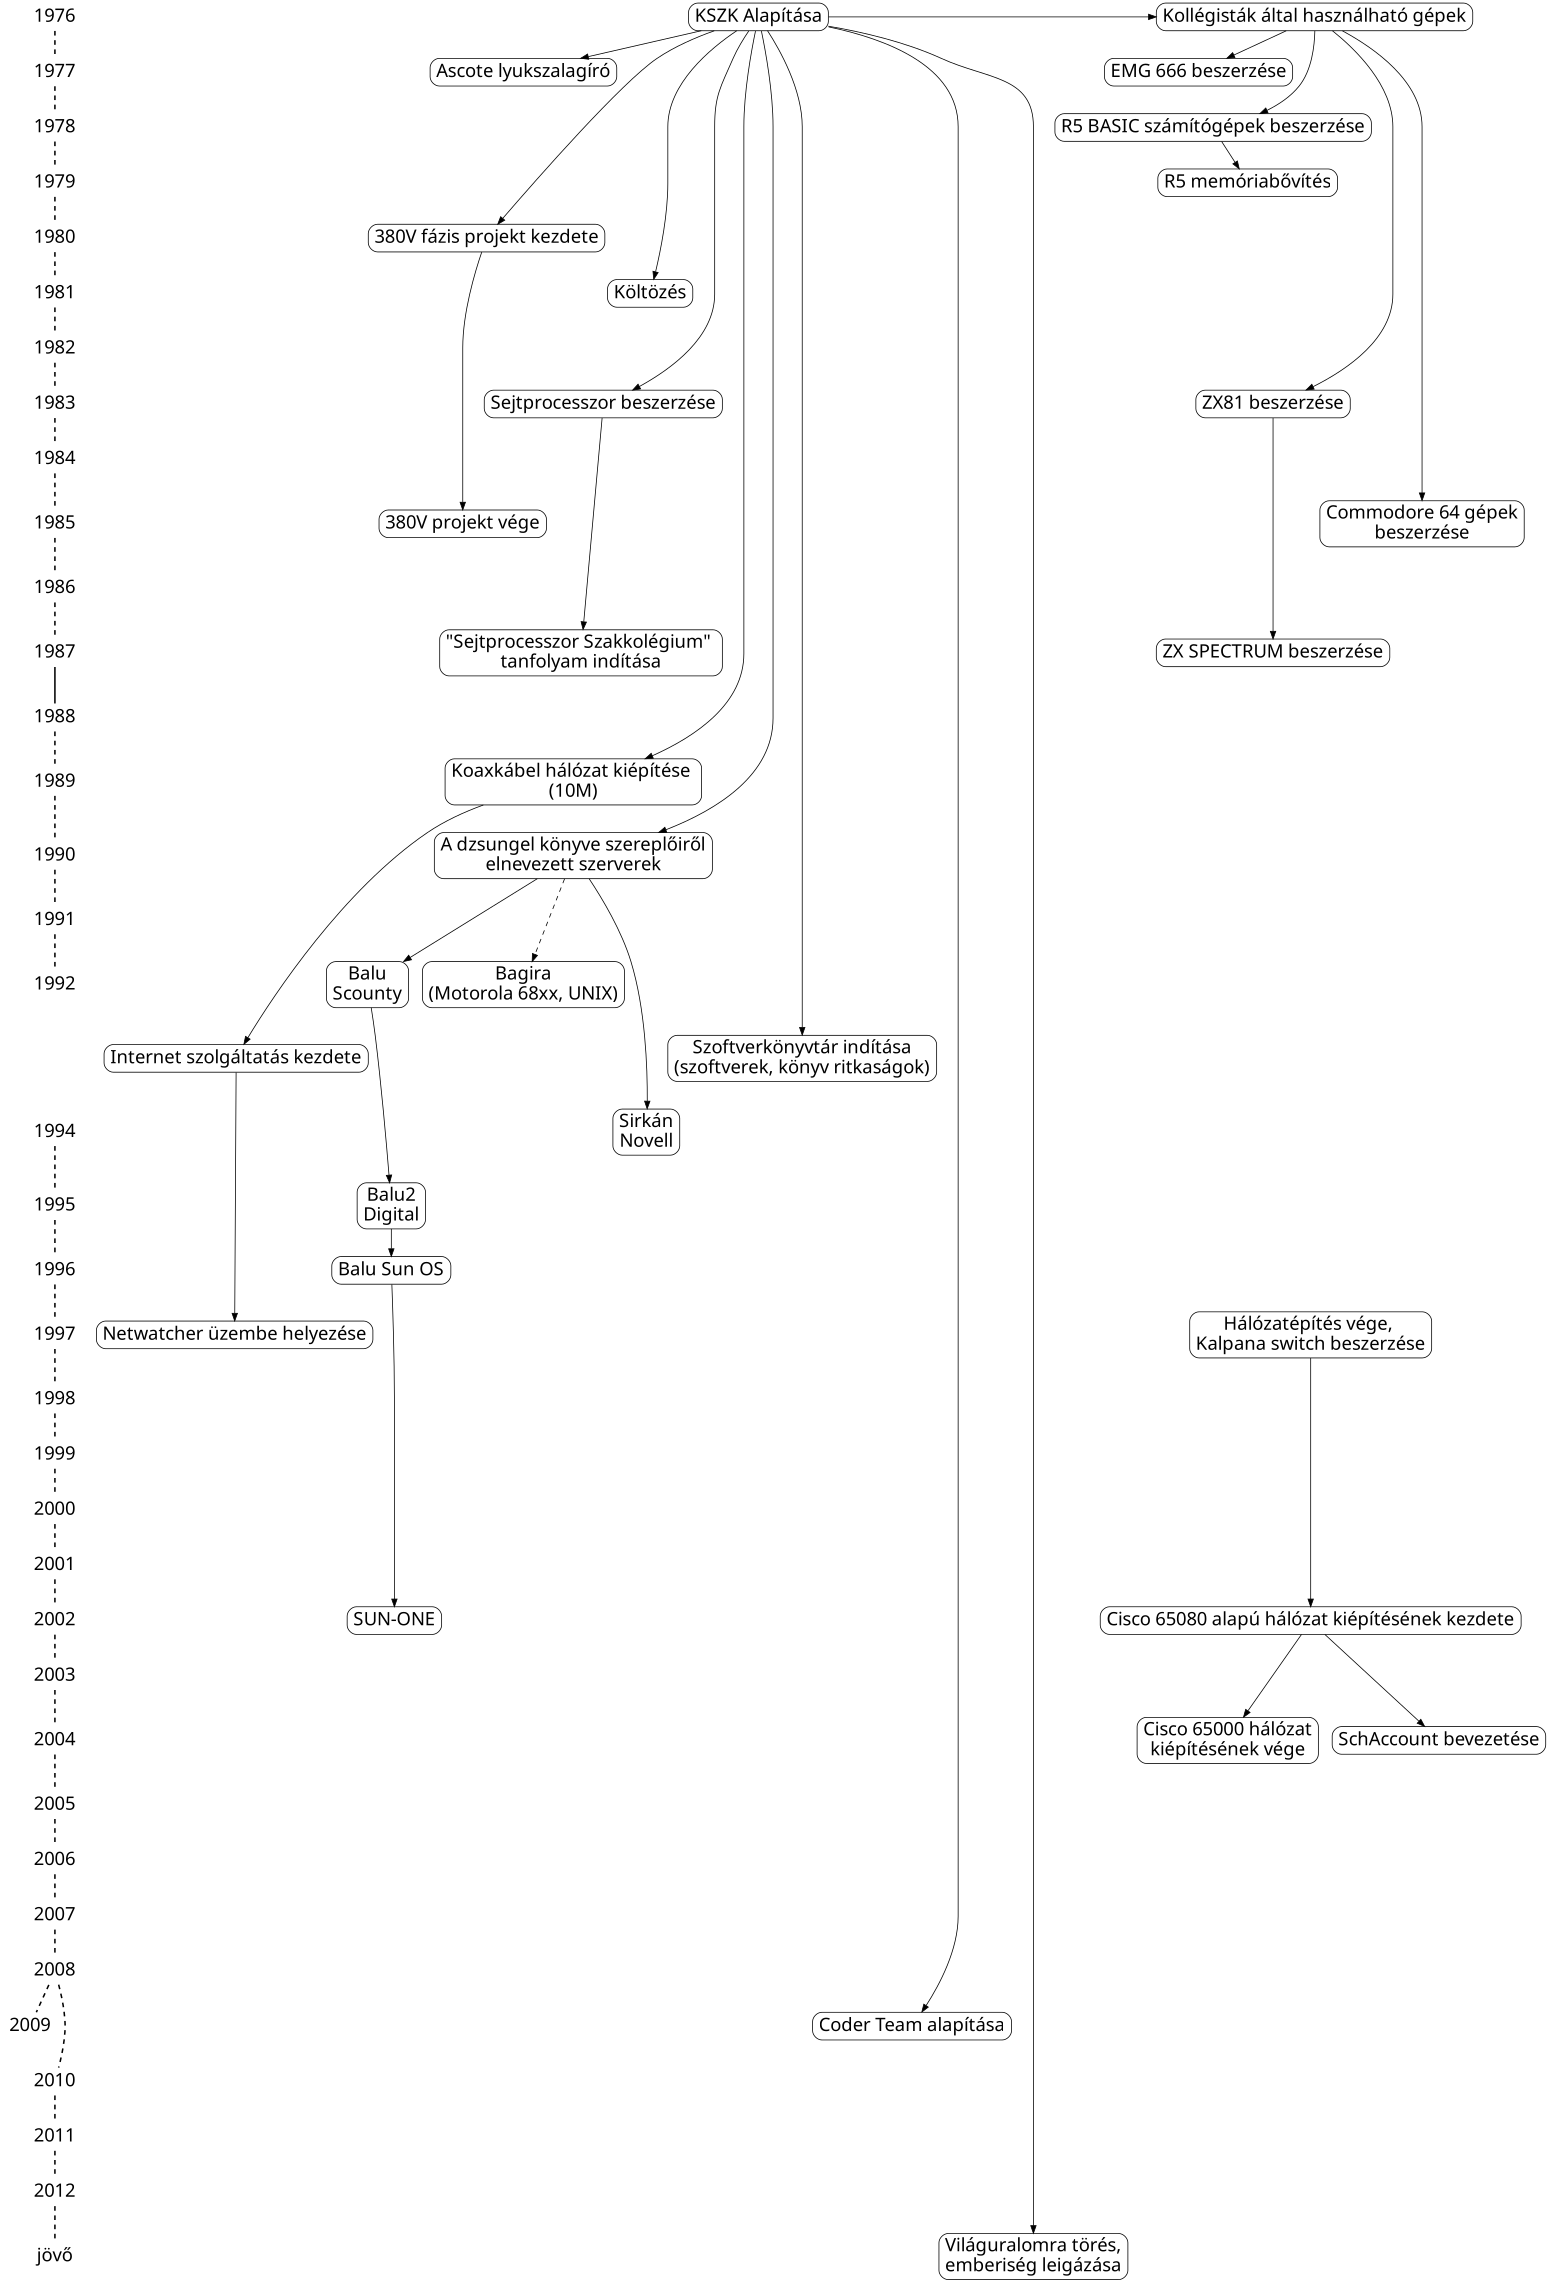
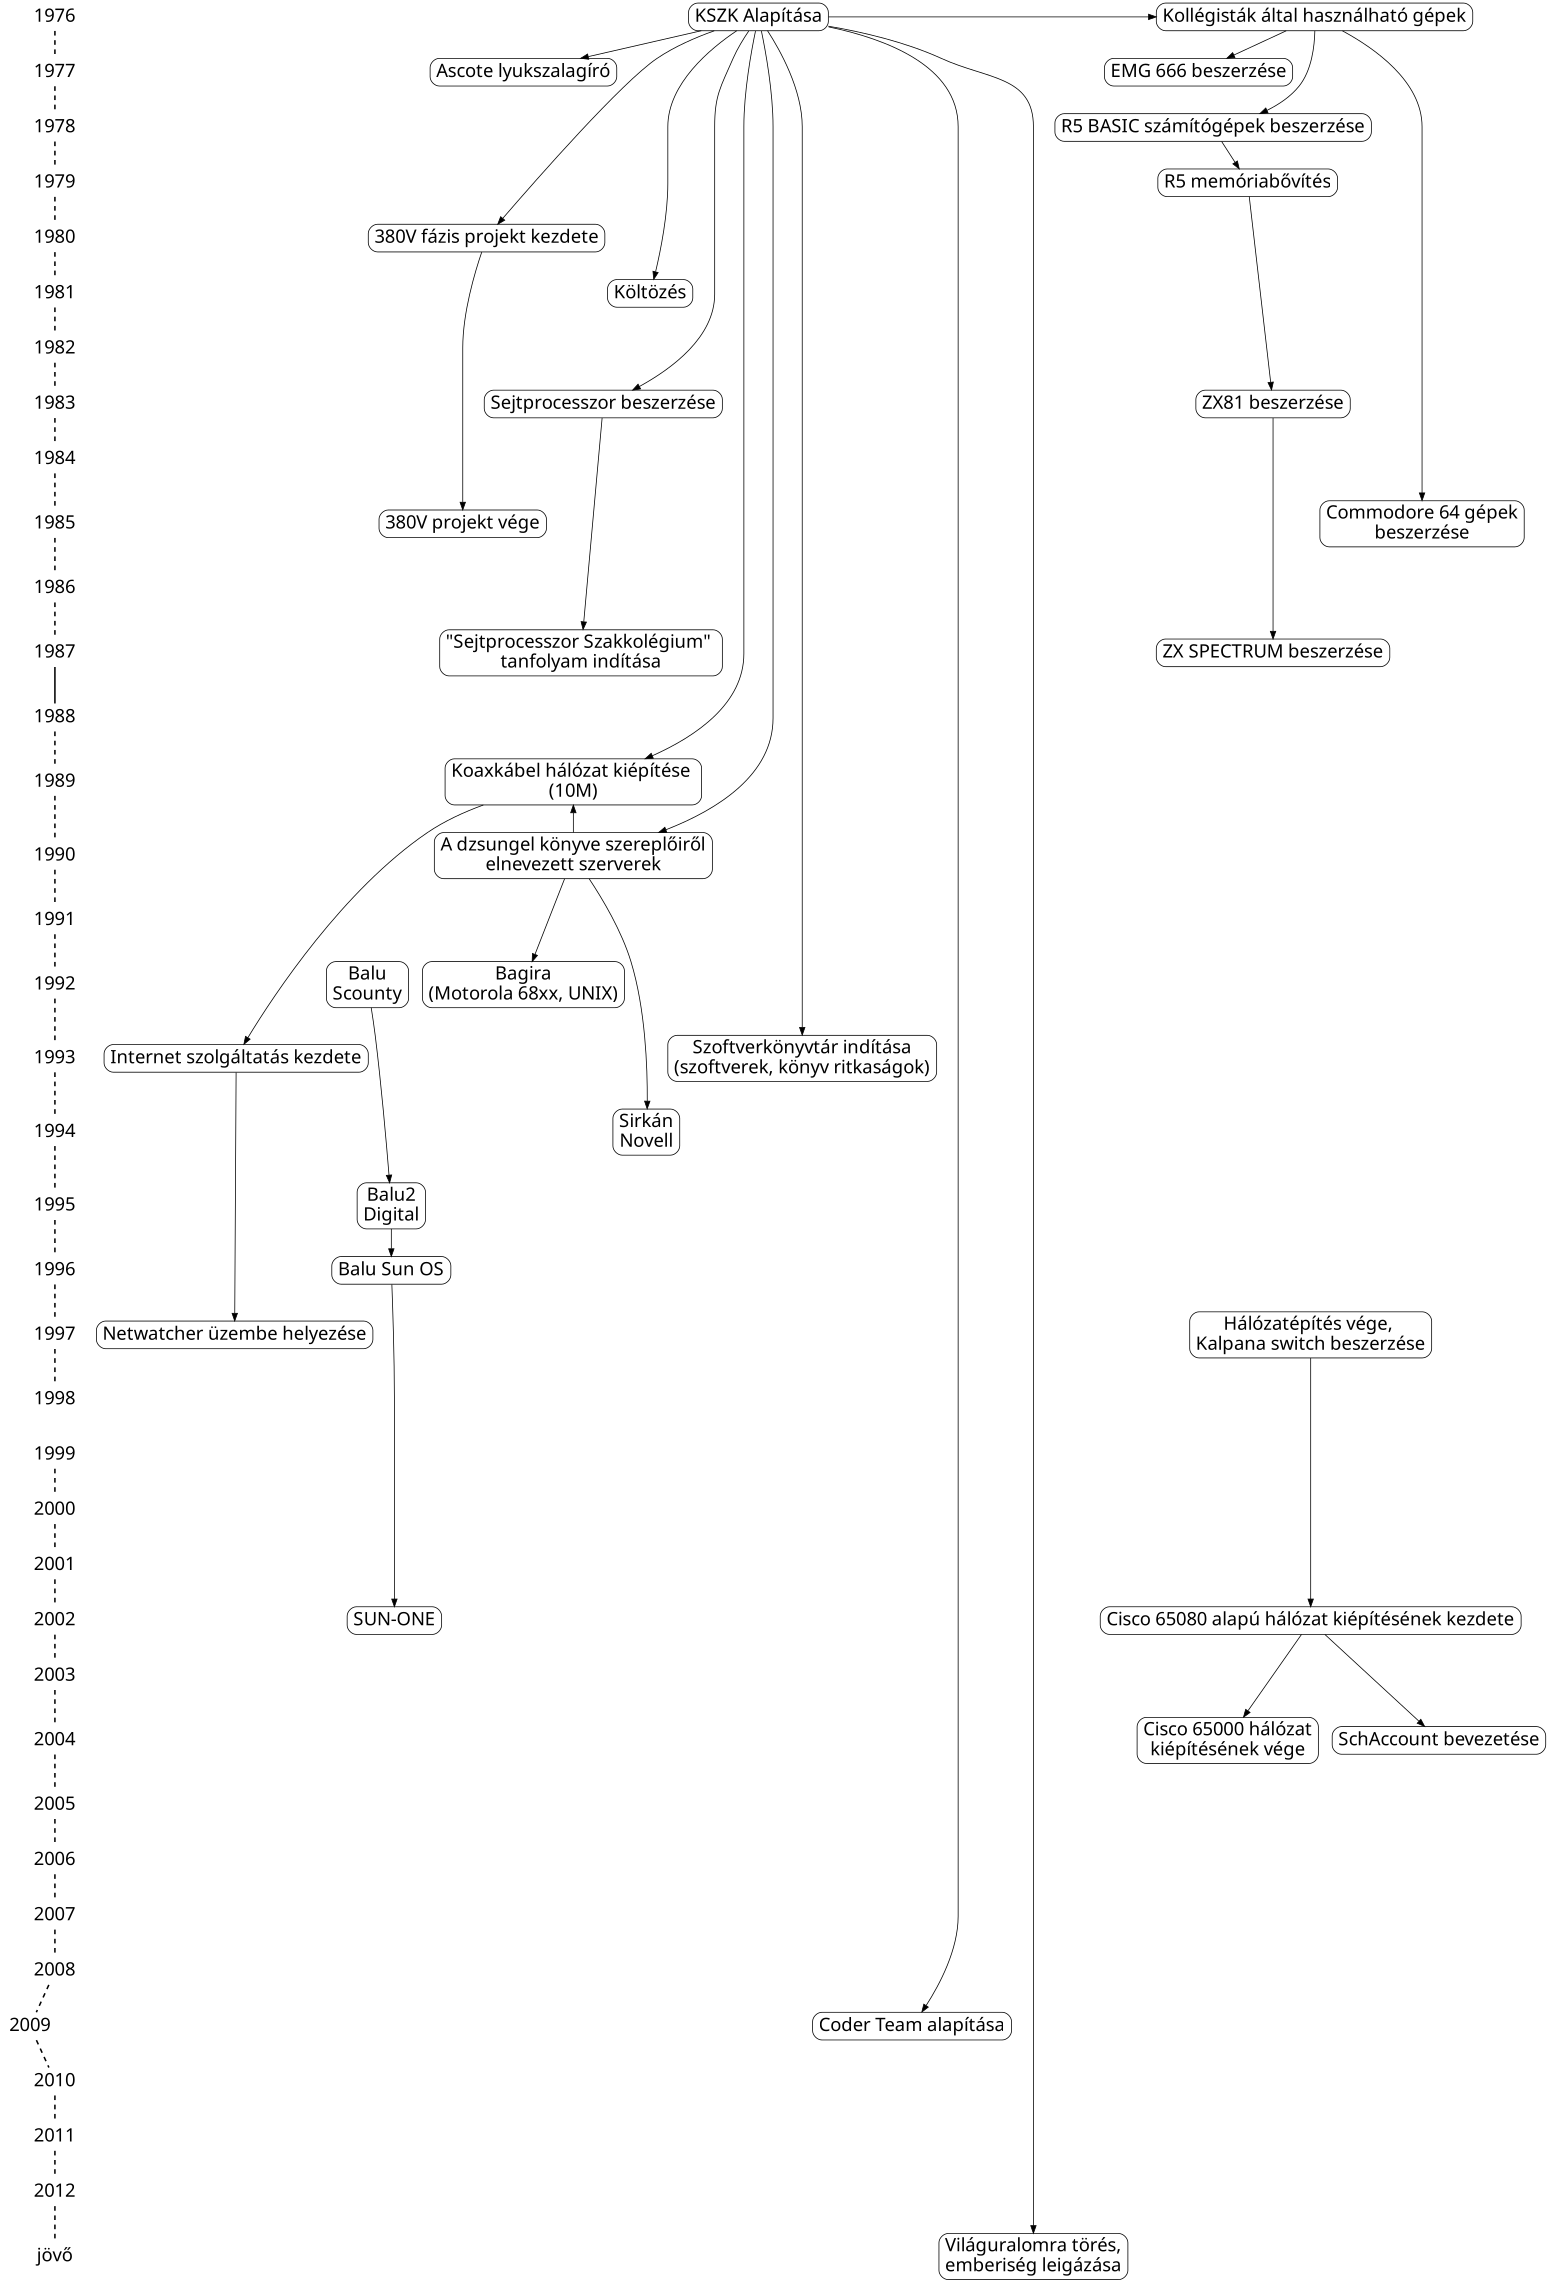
(1393, 216) -> (1260, 289)
(550, 917) -> (550, 917)
(474, 918) -> (573, 823)
none -> (55, 1058)
(55, 1427) -> none
(65, 2026) -> (43, 2054)
